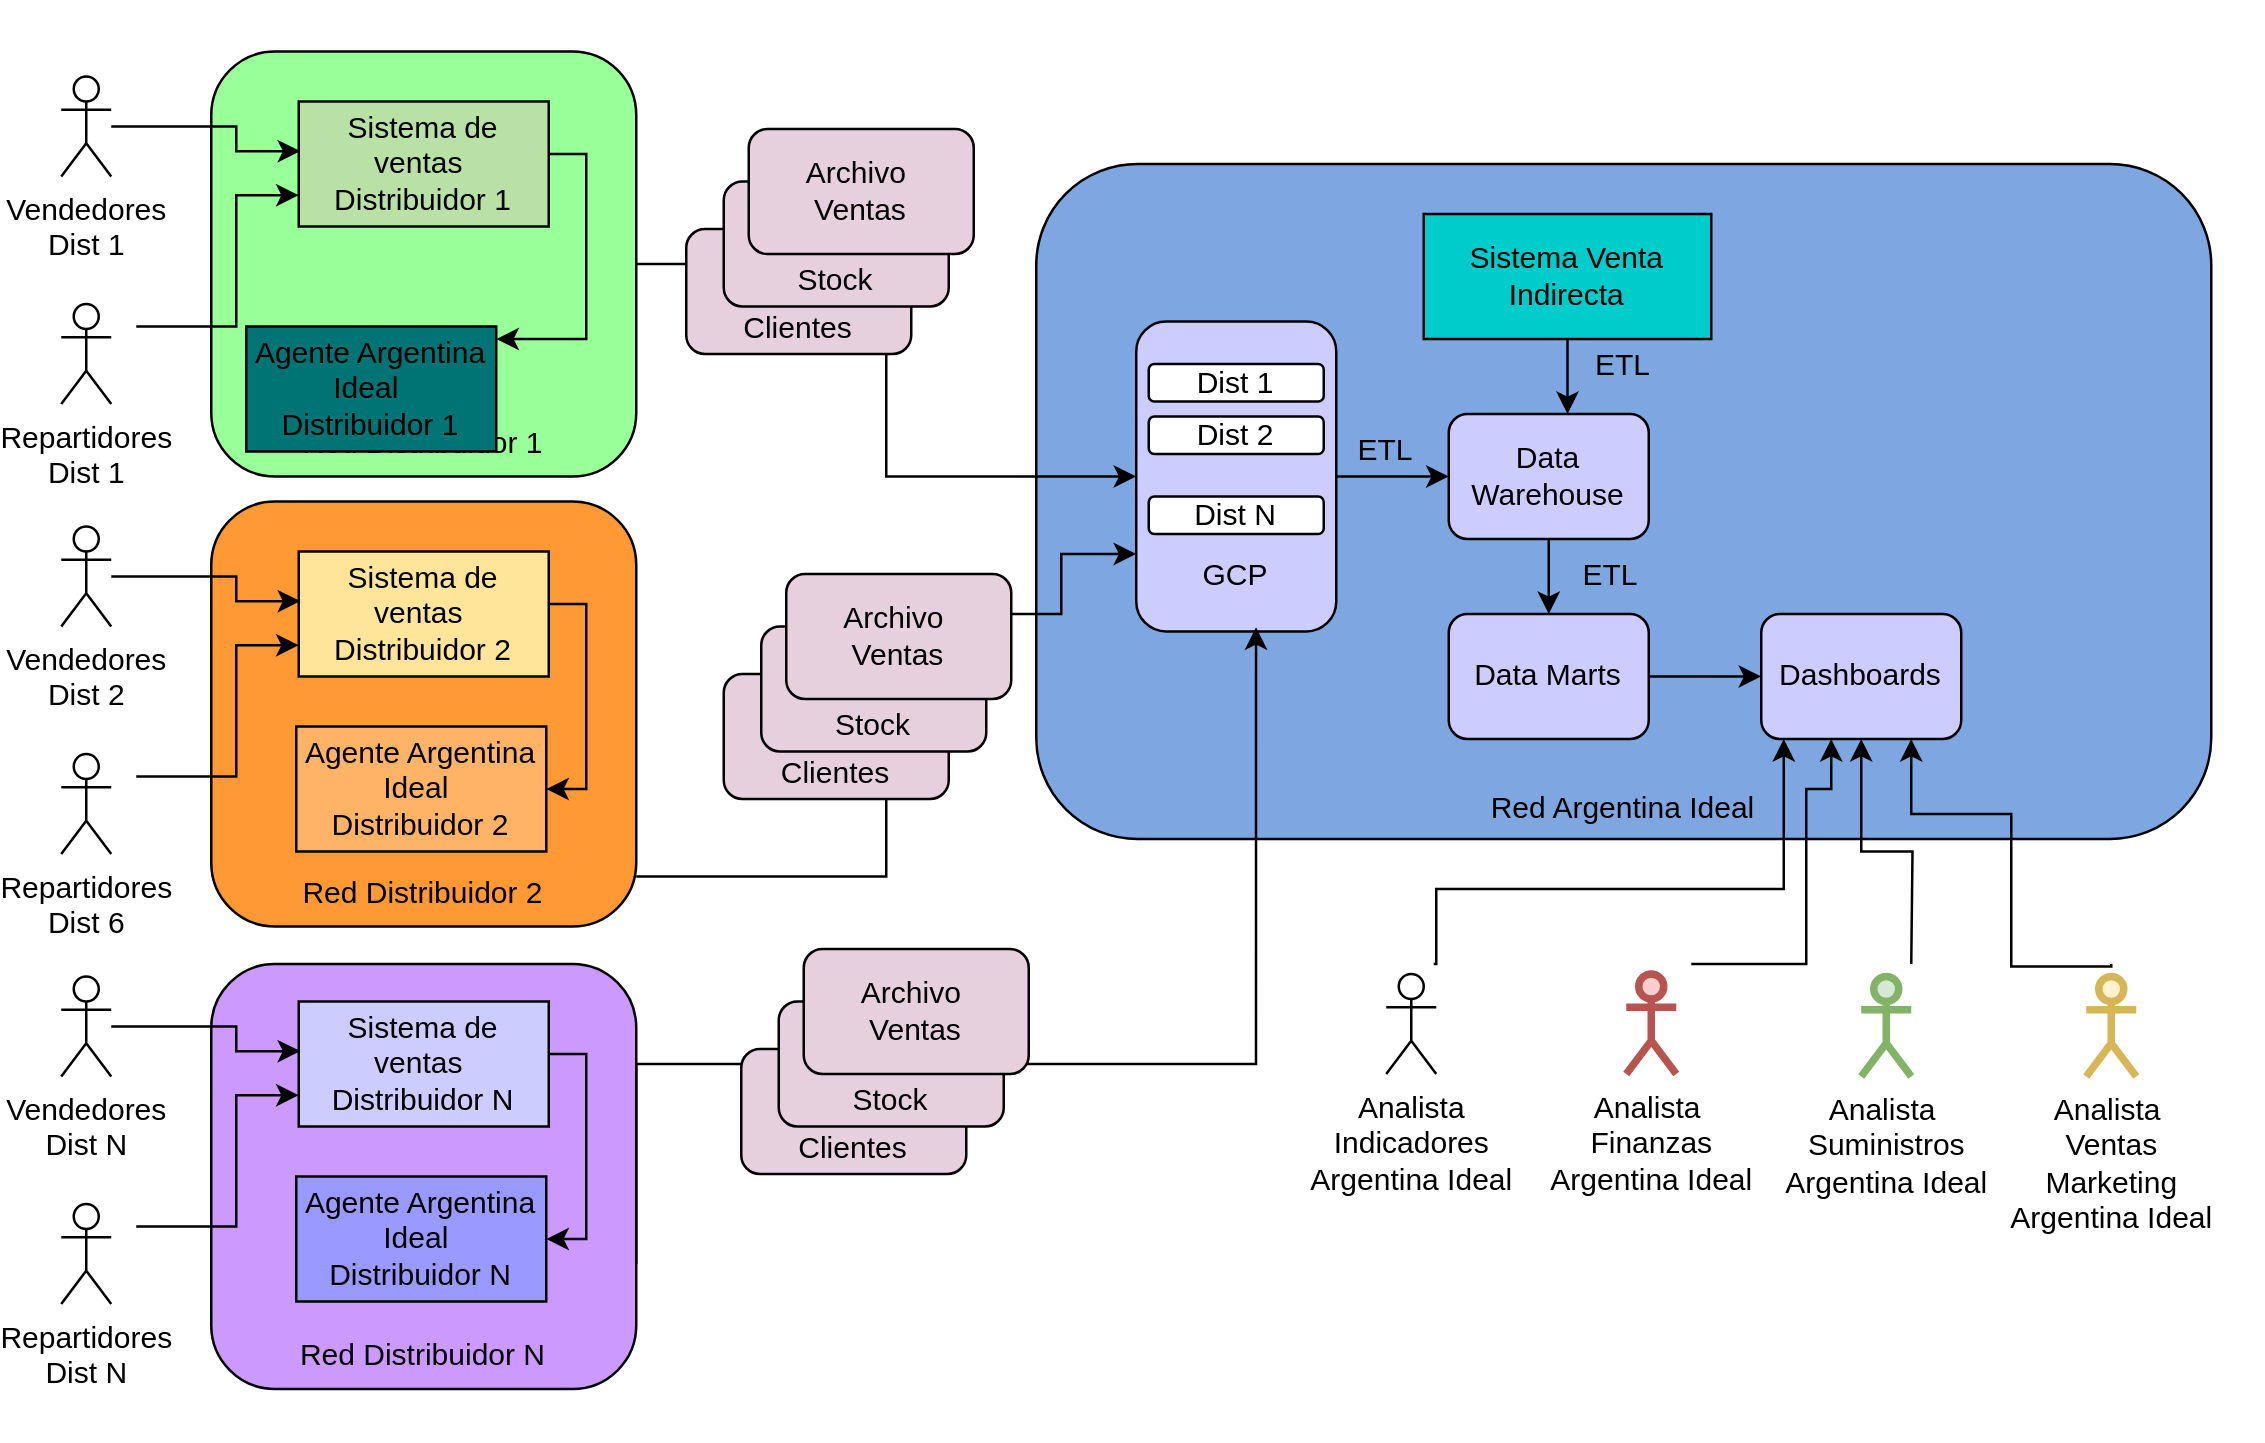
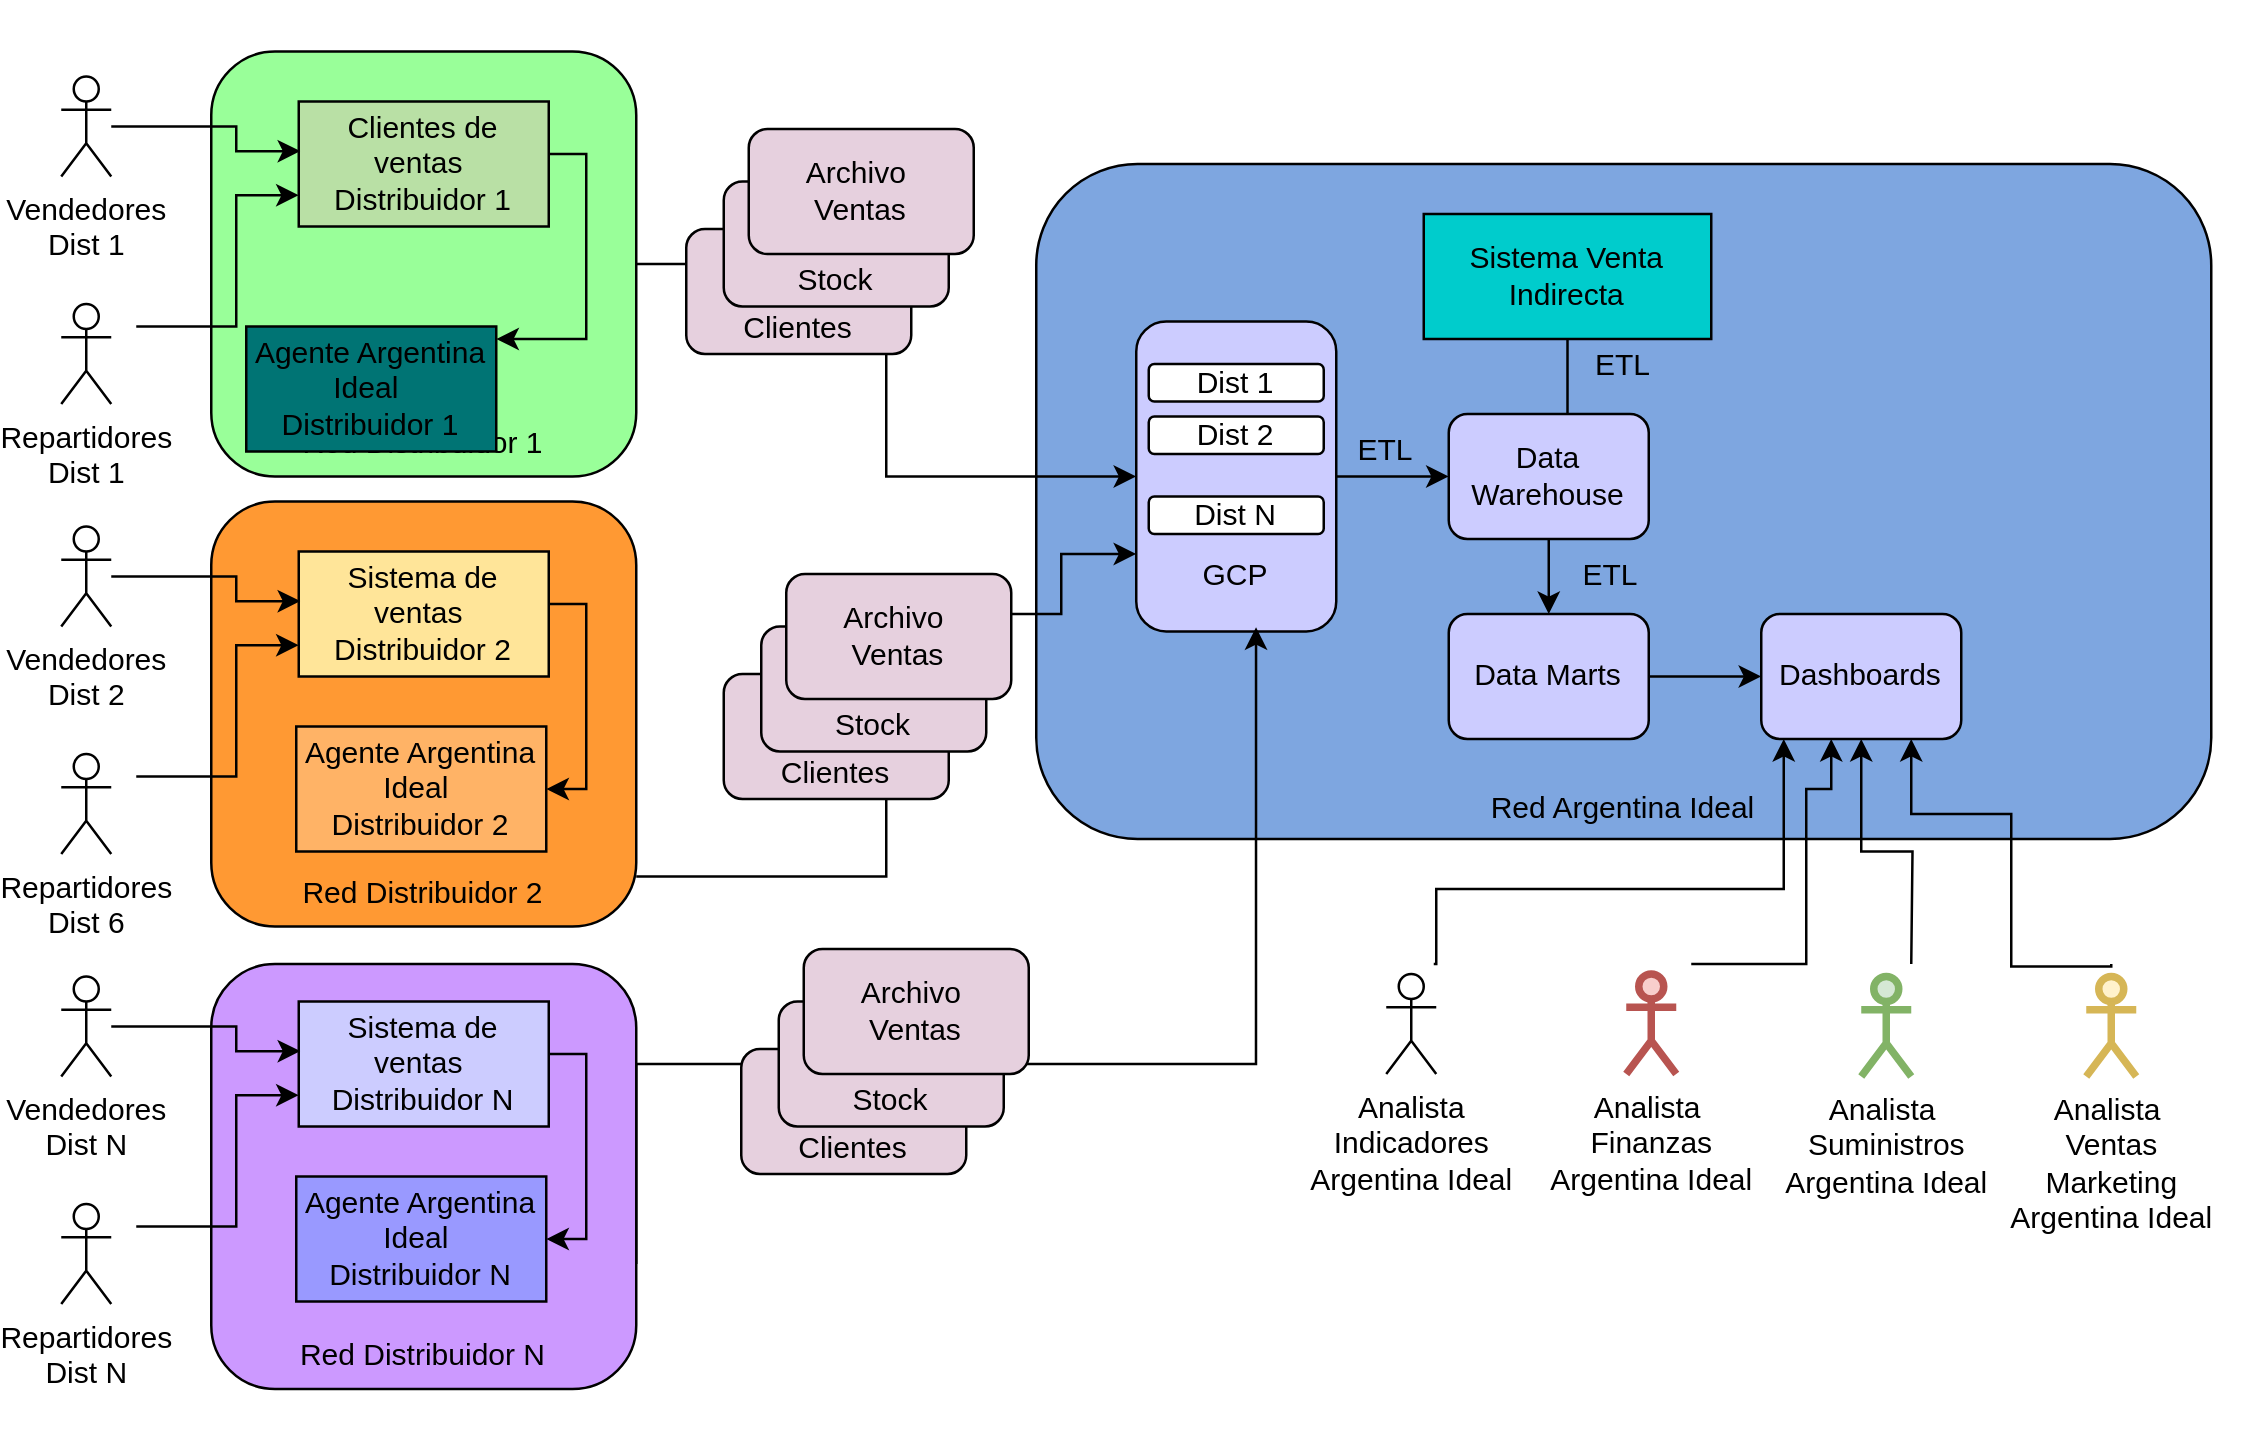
(424, 164) -> (424, 164)
(1568, 395) -> (1568, 402)
